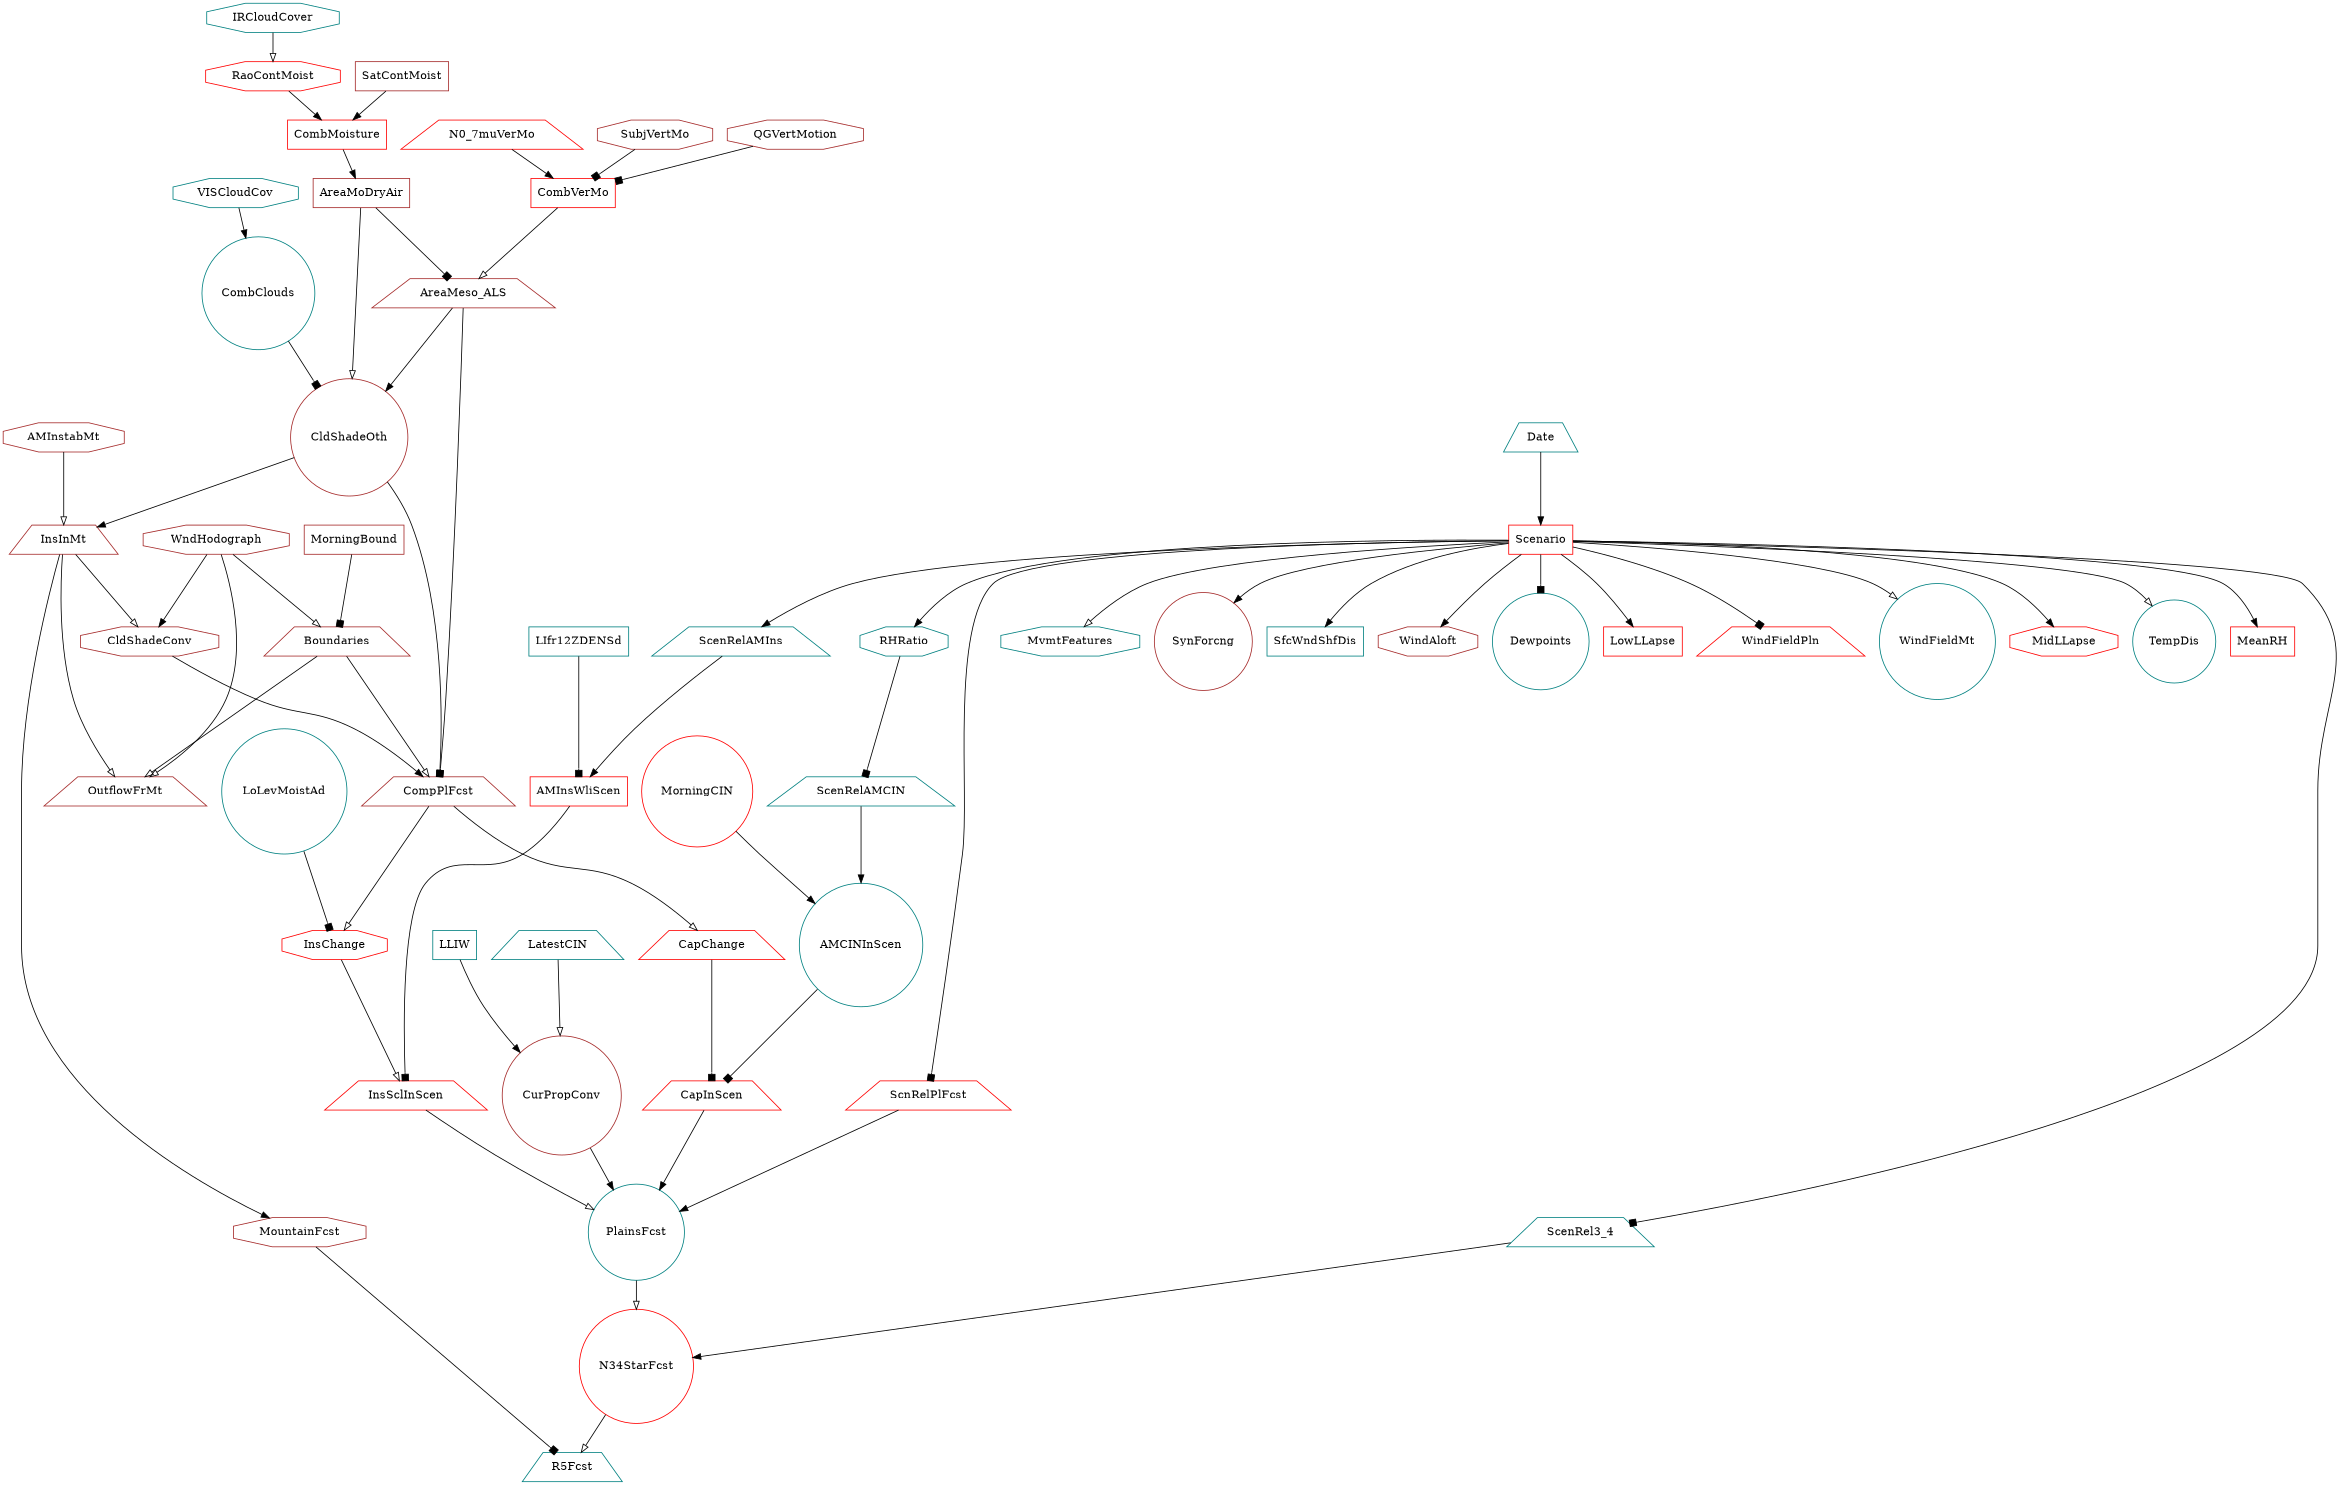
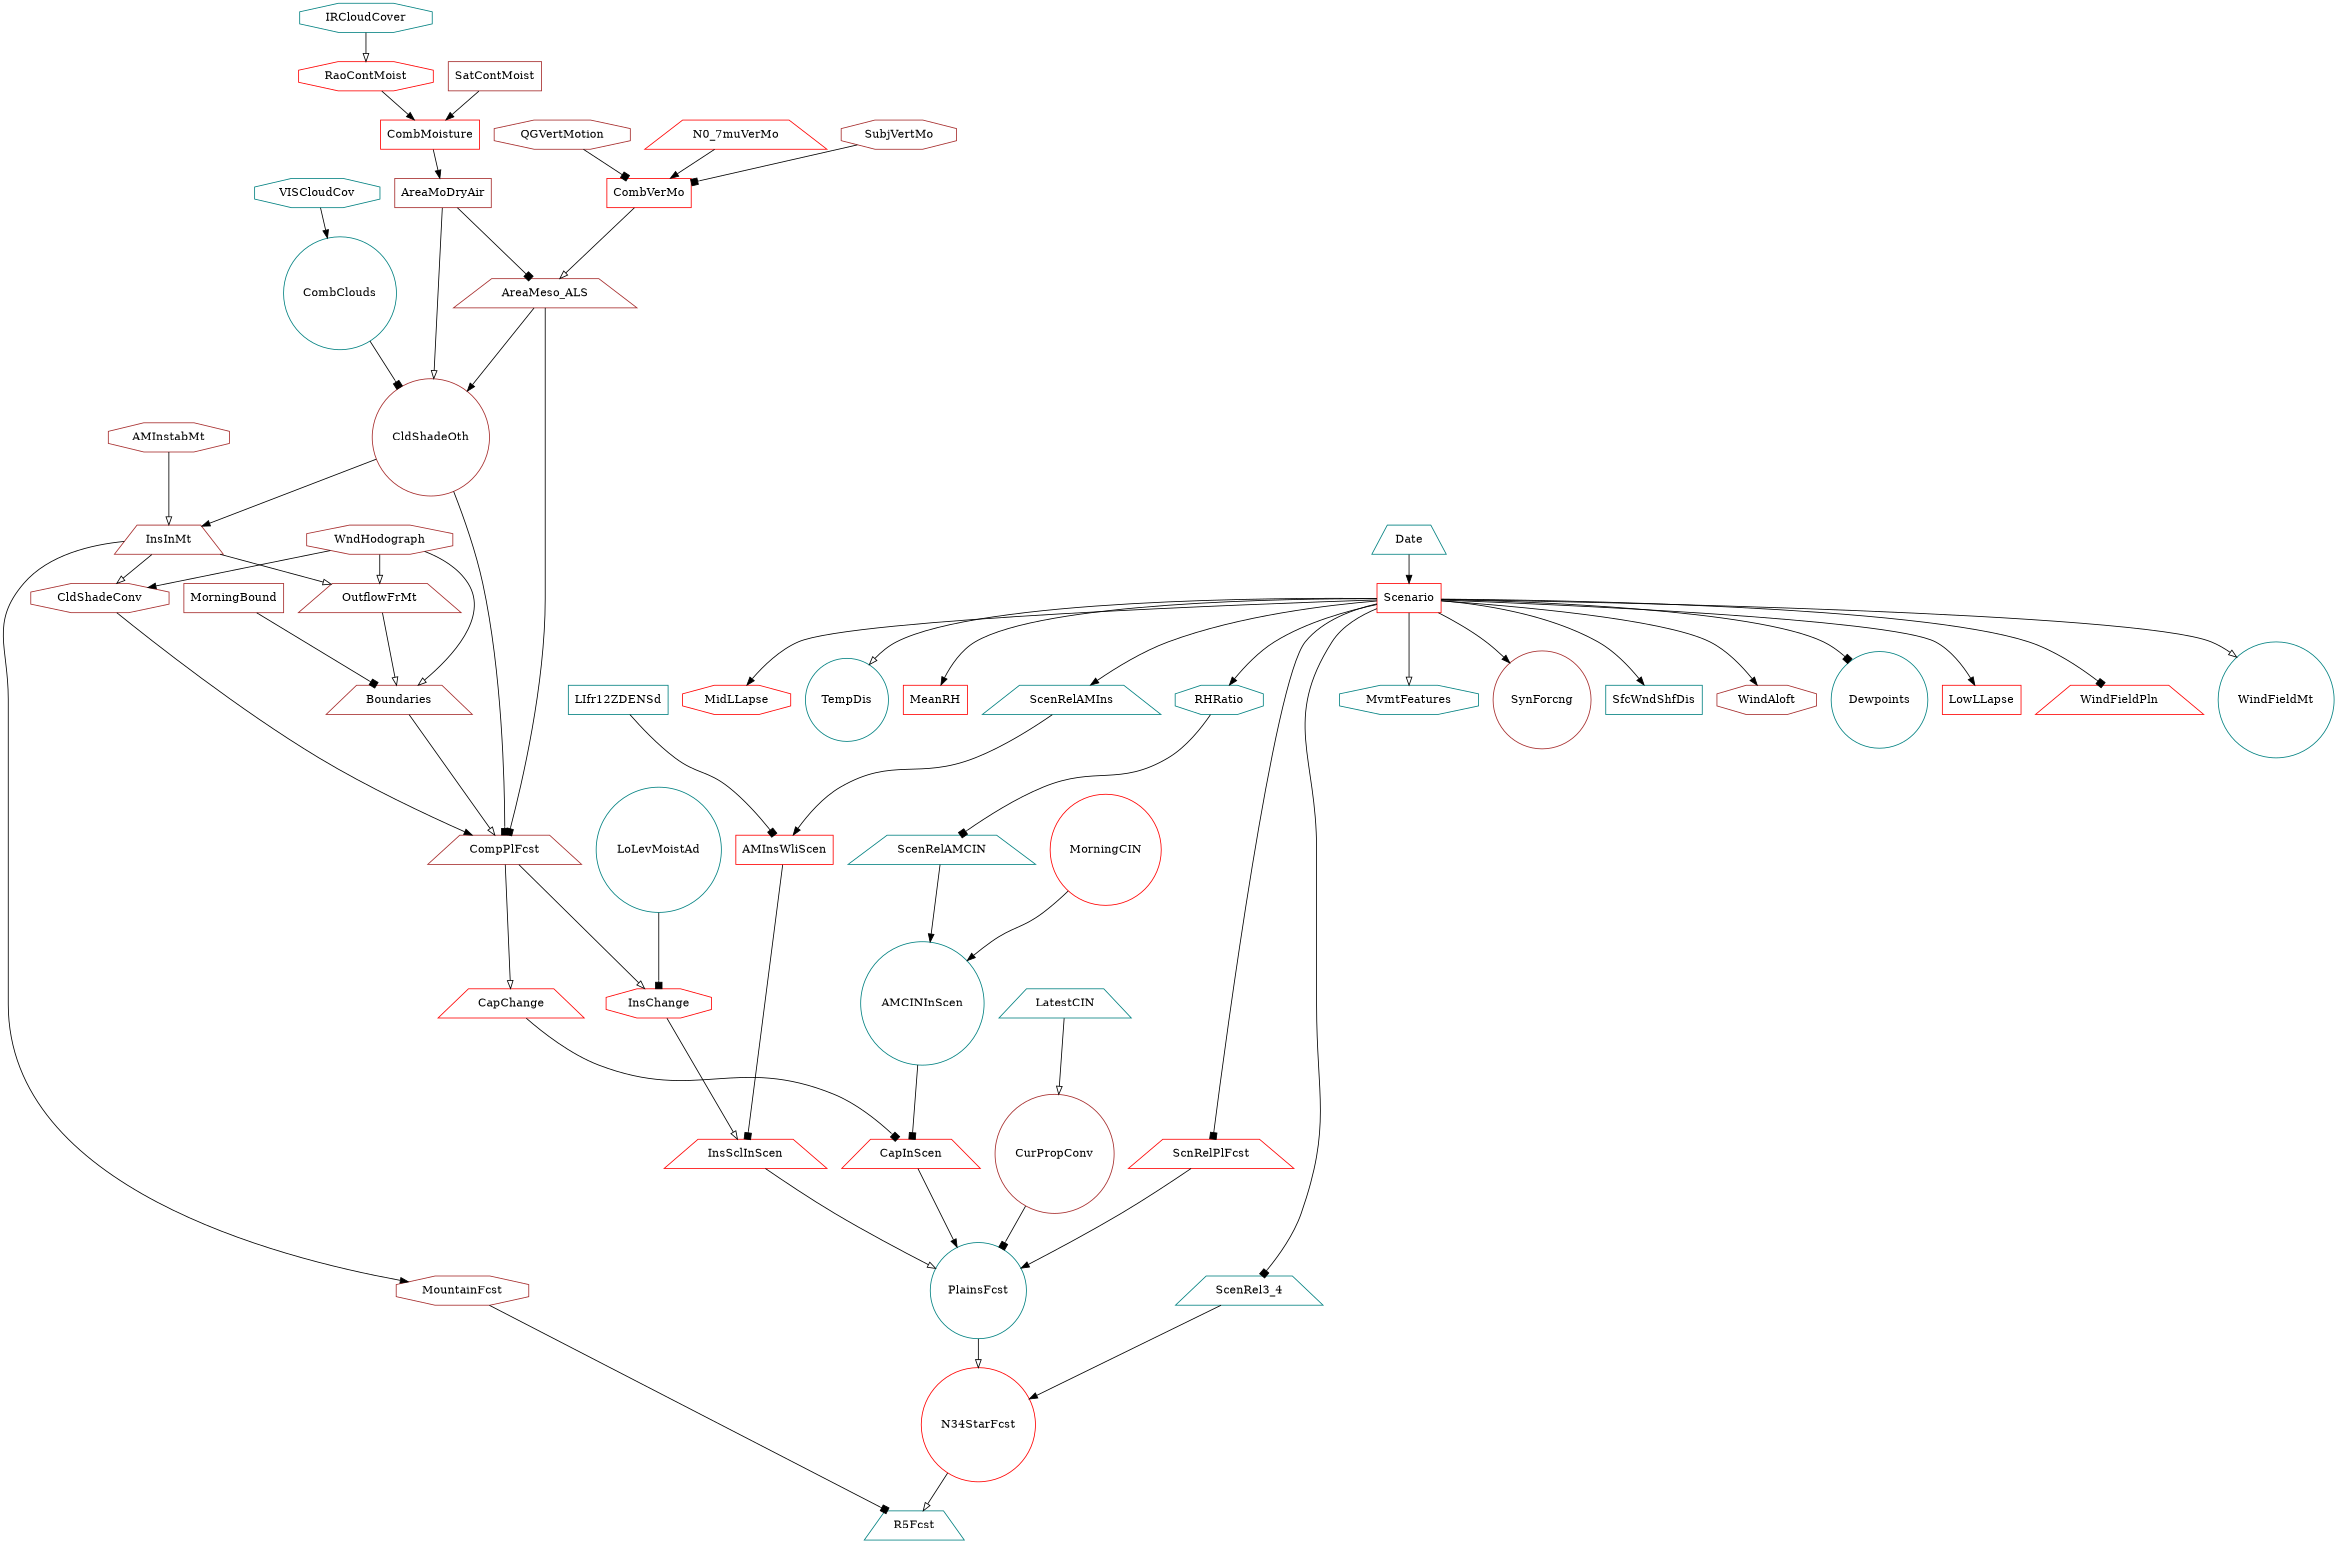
(235, 714) -> (389, 645)
(455, 945) -> none
(600, 1165) -> (1016, 1224)
